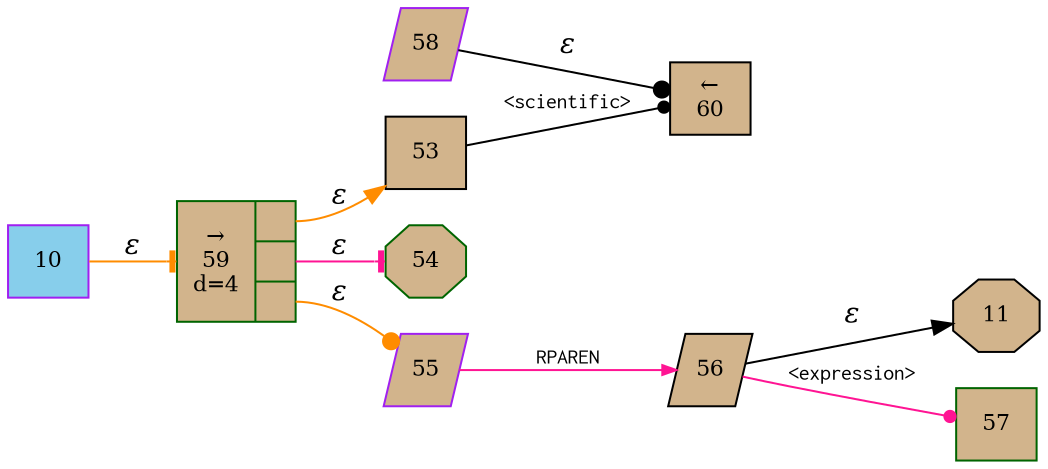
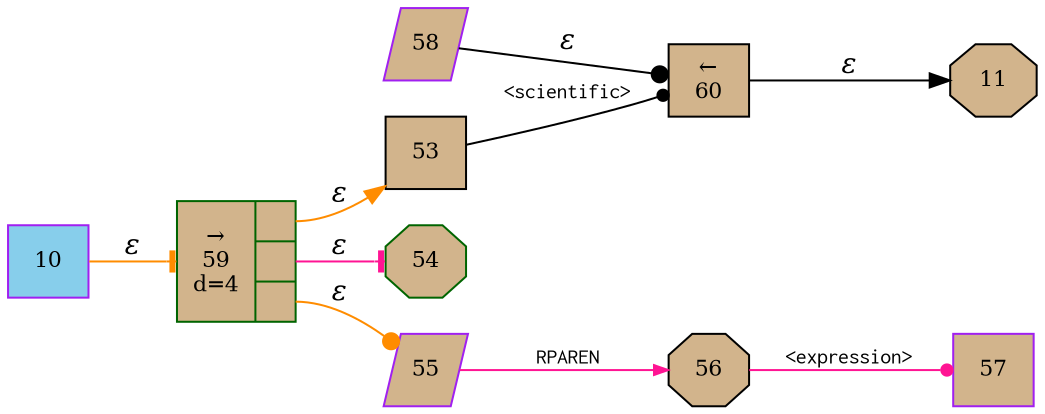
(839, 346) -> (839, 80)
(710, 370) -> (709, 370)
(996, 424) -> (993, 370)
